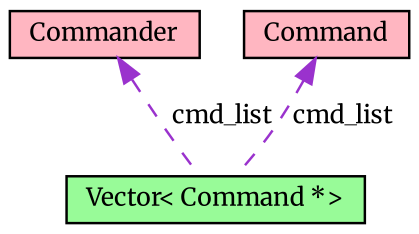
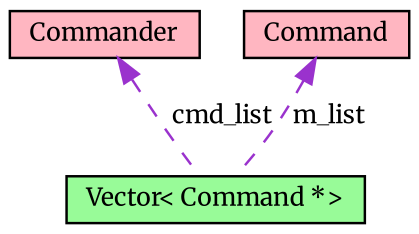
(340, 117) -> (327, 117)
